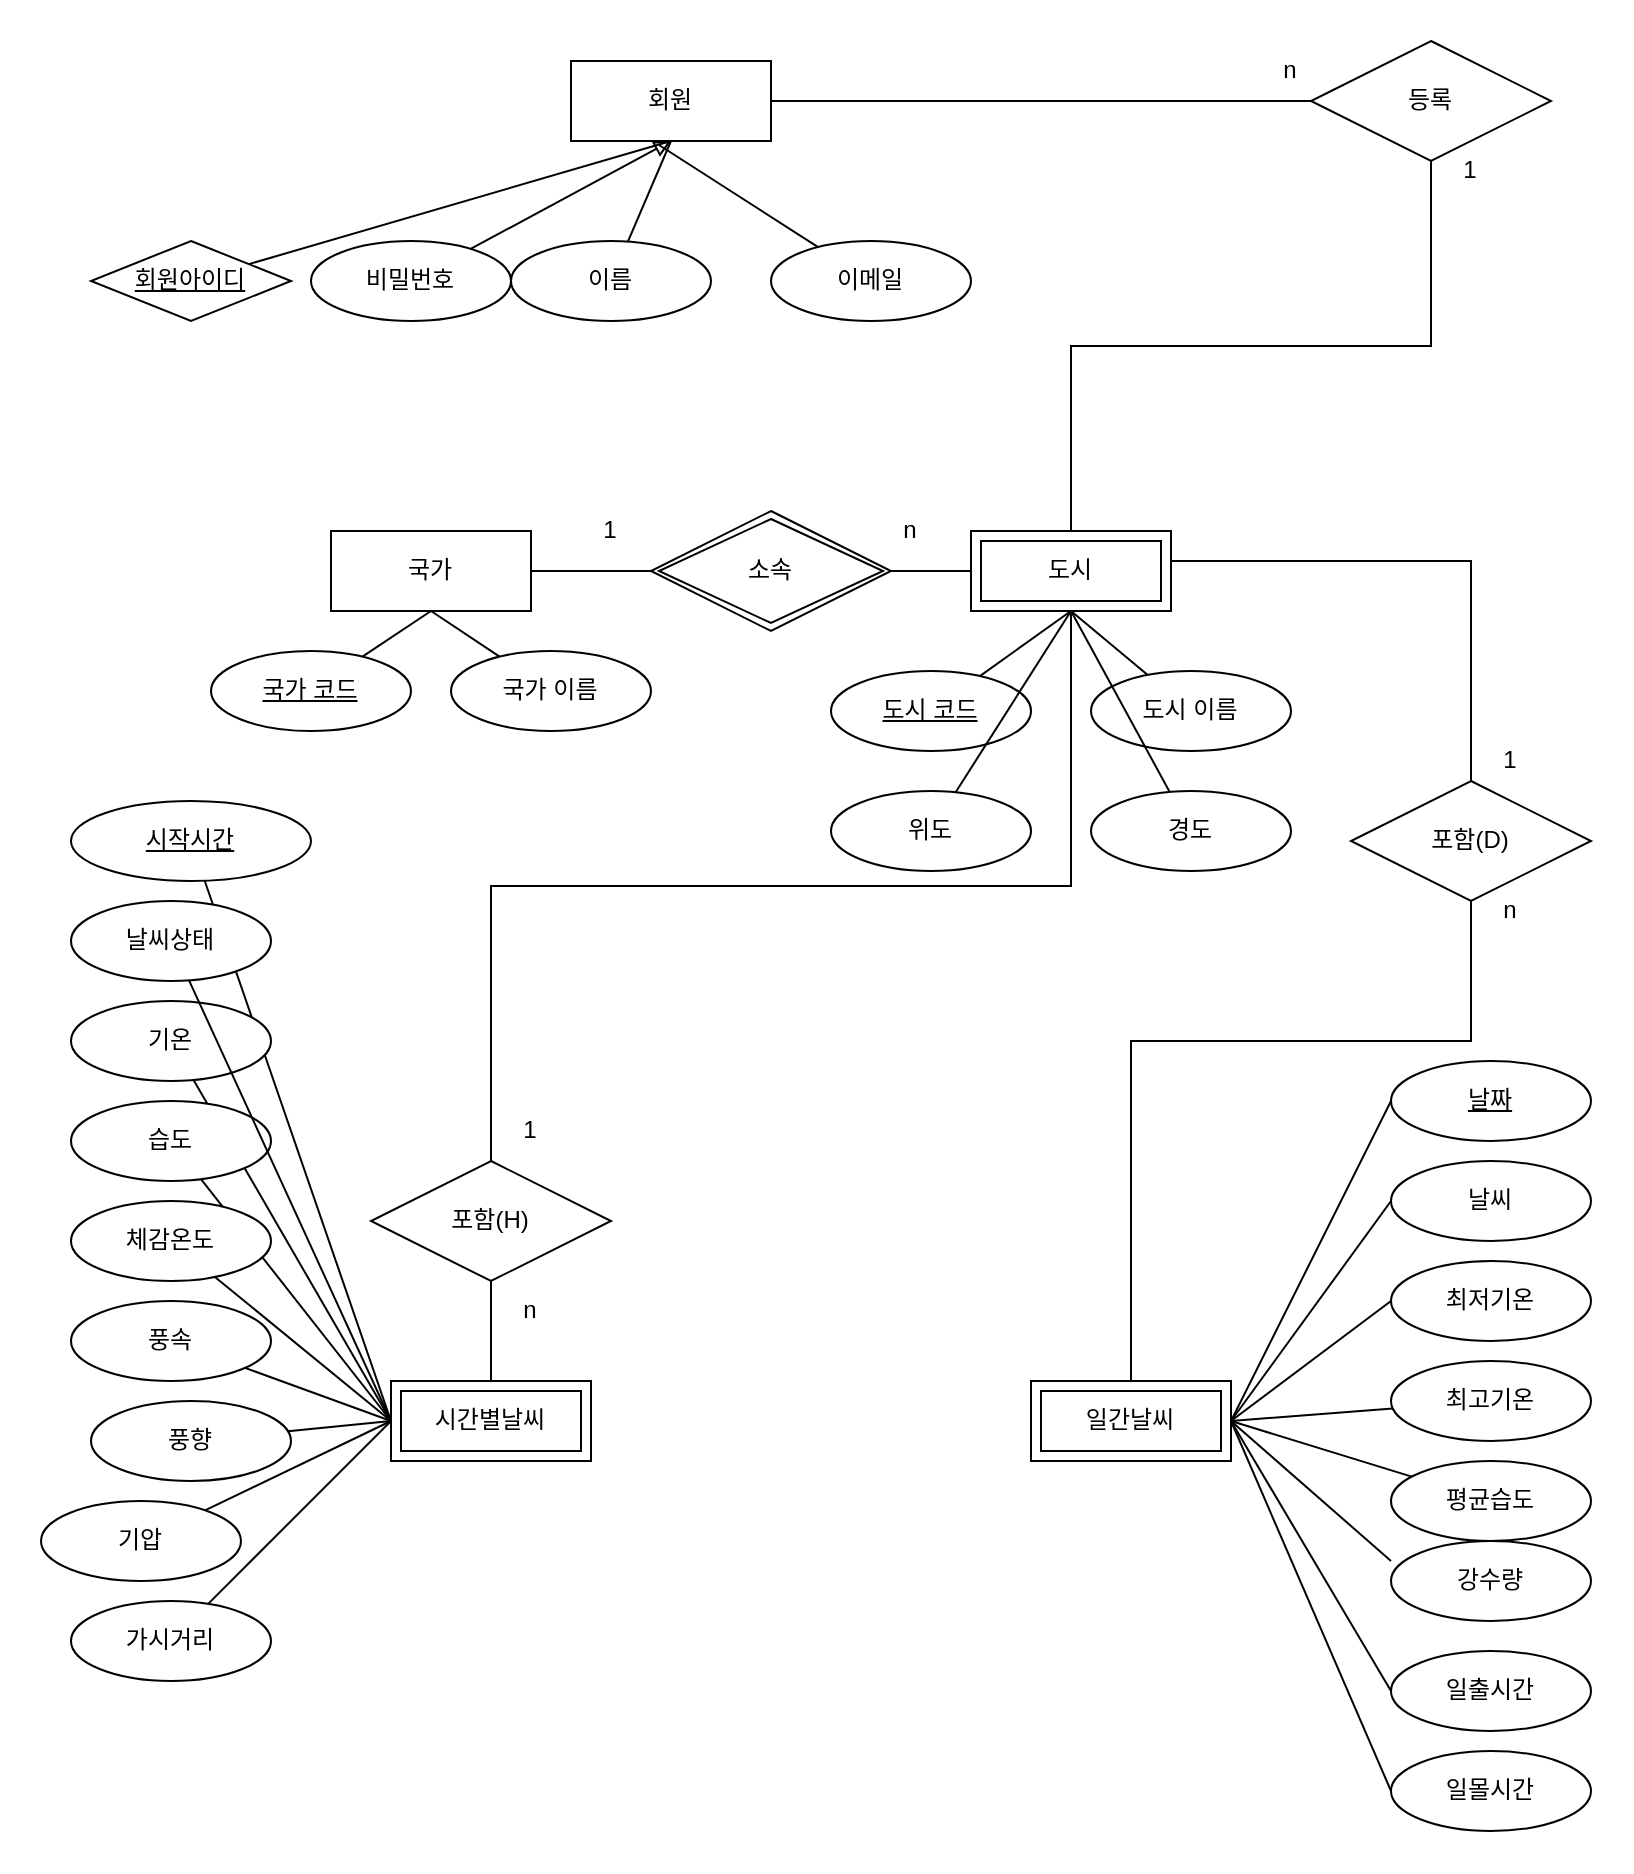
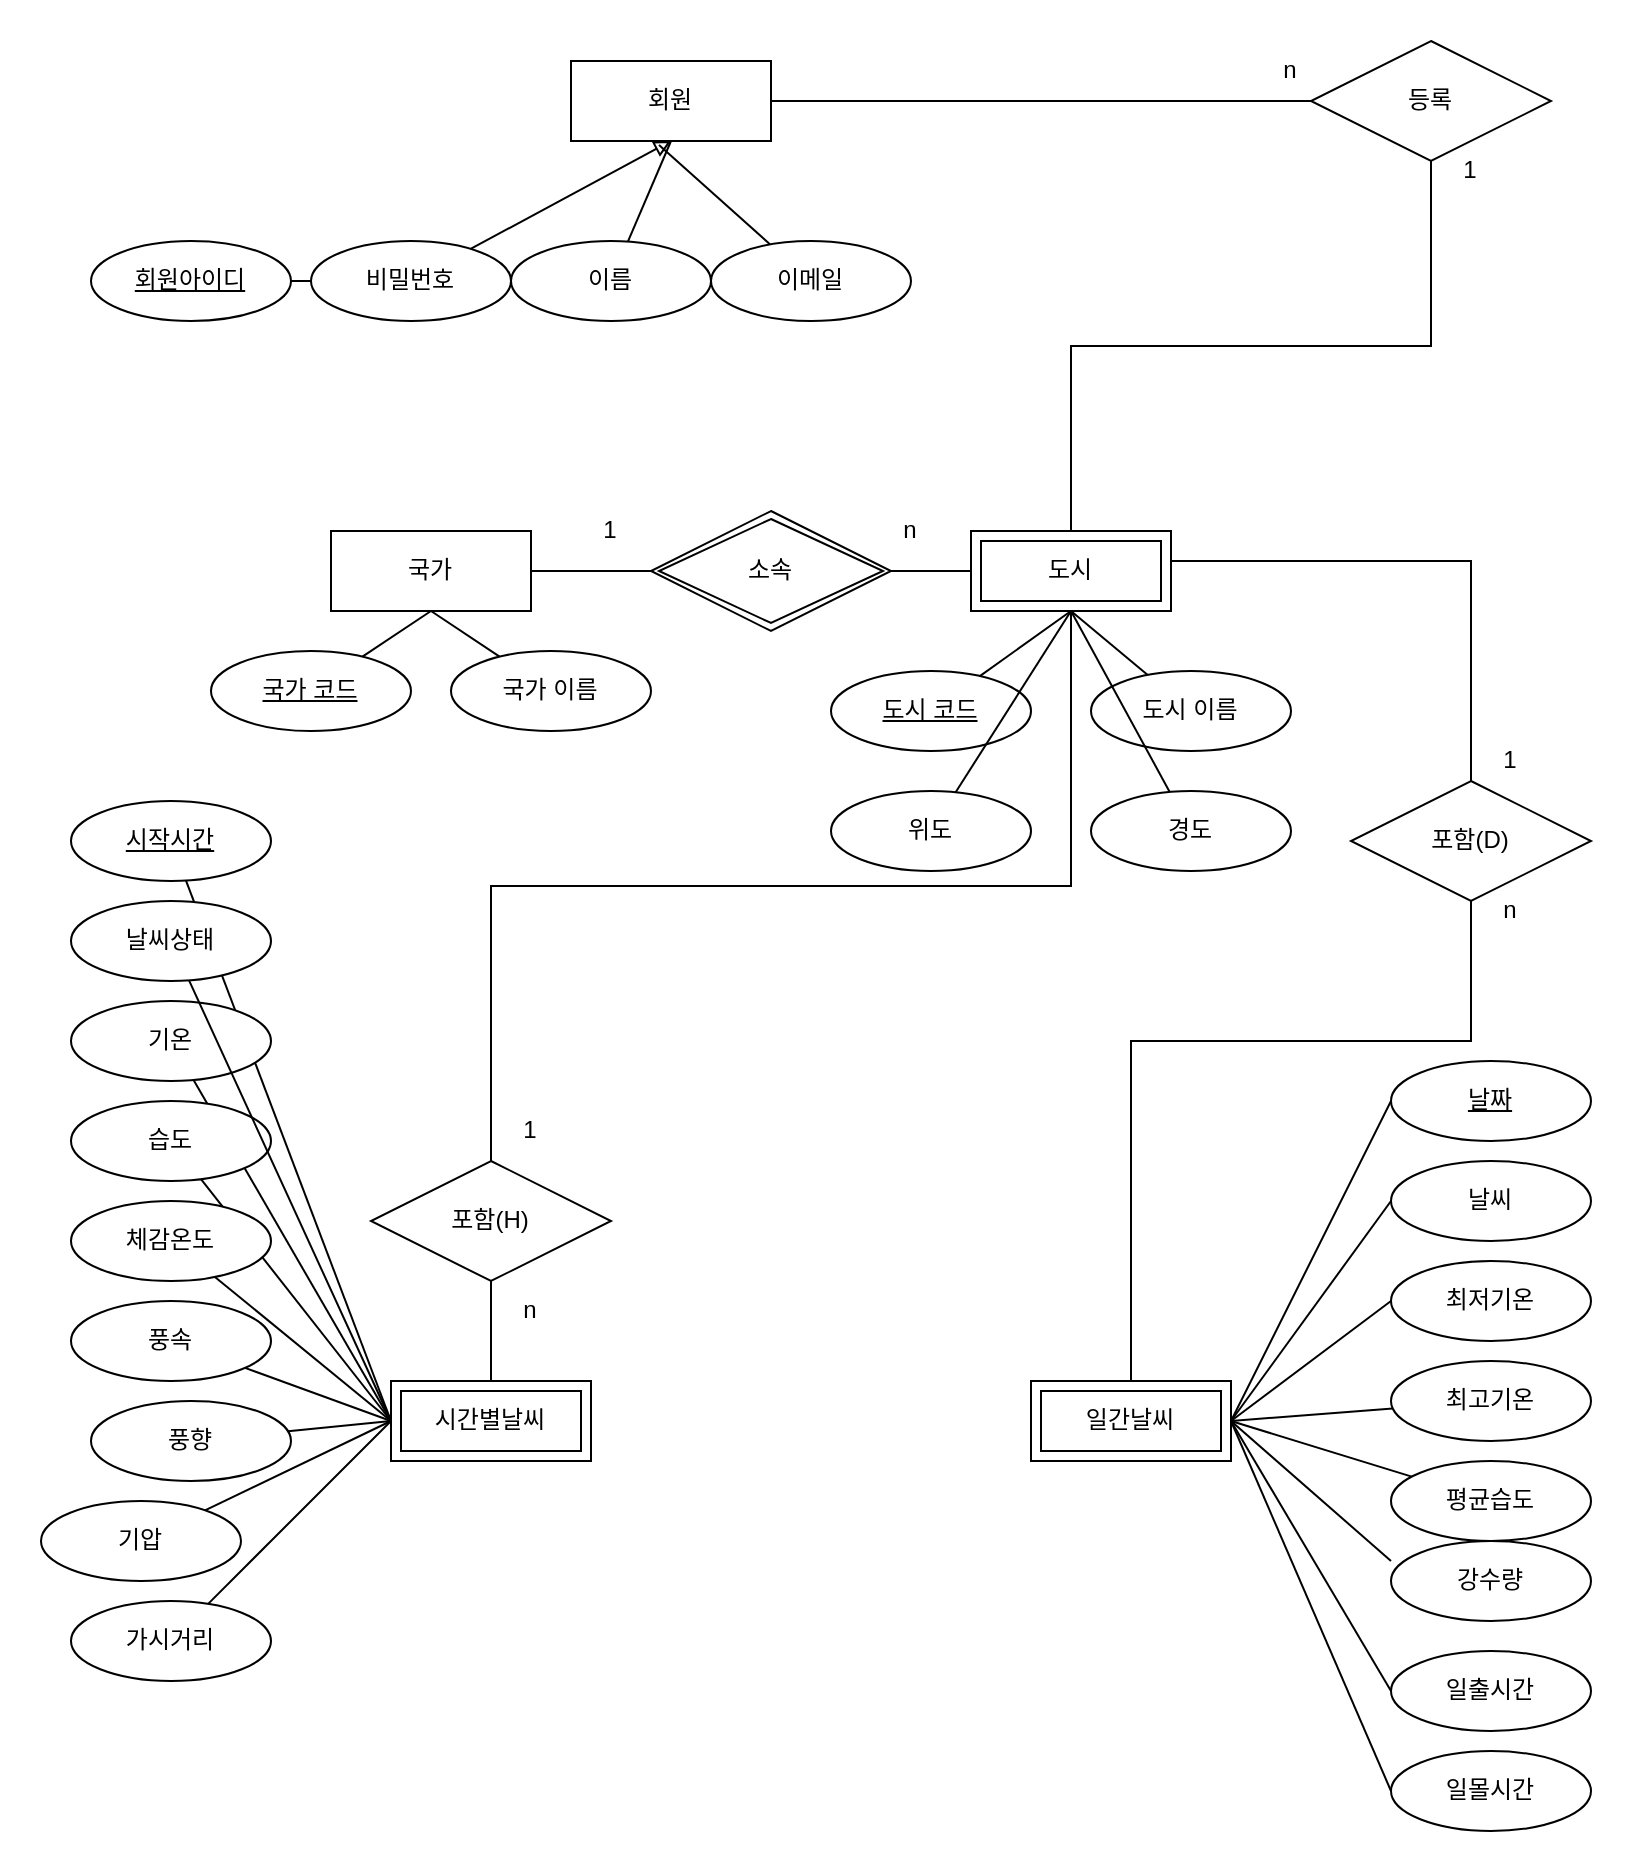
(458, 203) -> (301, 281)
(191, 281) -> (191, 281)
(871, 281) -> (811, 281)
(191, 841) -> (171, 841)
